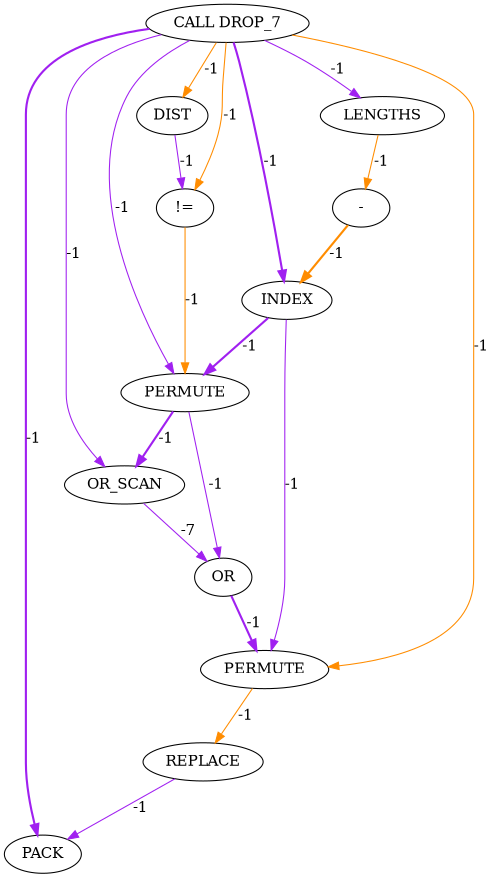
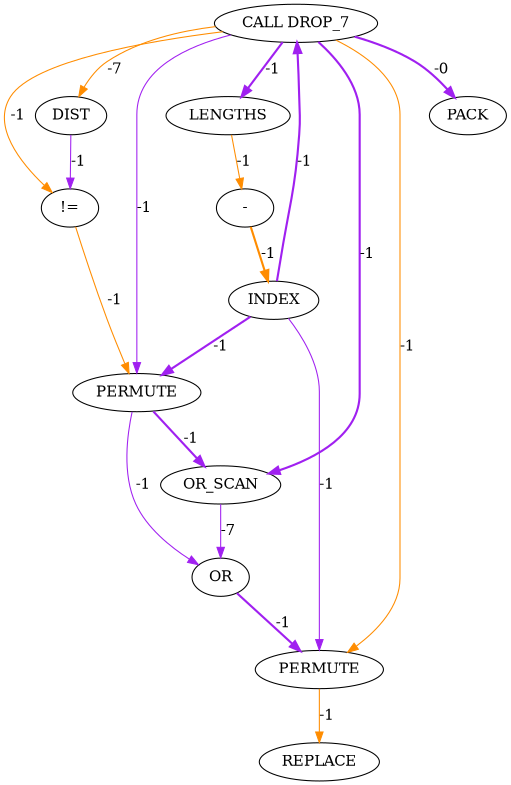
(309, 63) -> (265, 65)
(212, 70) -> (115, 70)
(261, 156) -> (296, 168)
(66, 224) -> (360, 270)
(33, 439) -> (441, 70)
(126, 806) -> none
